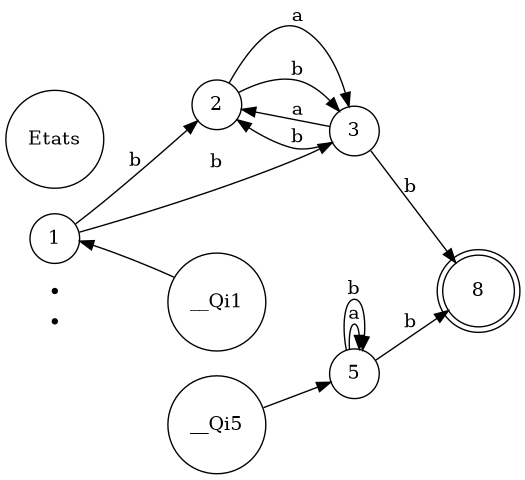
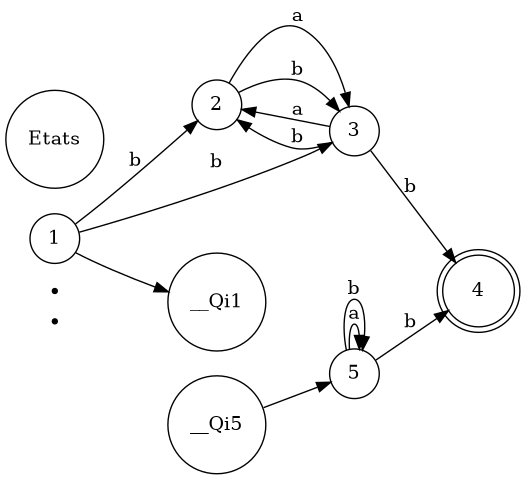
(134, 260) -> (115, 271)
(479, 291) -> (479, 291)
